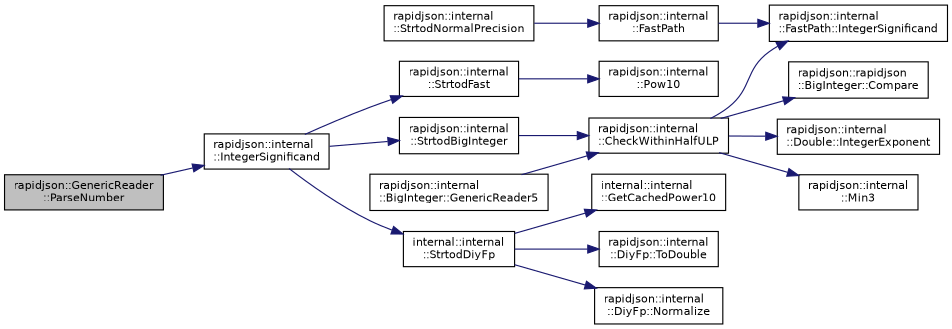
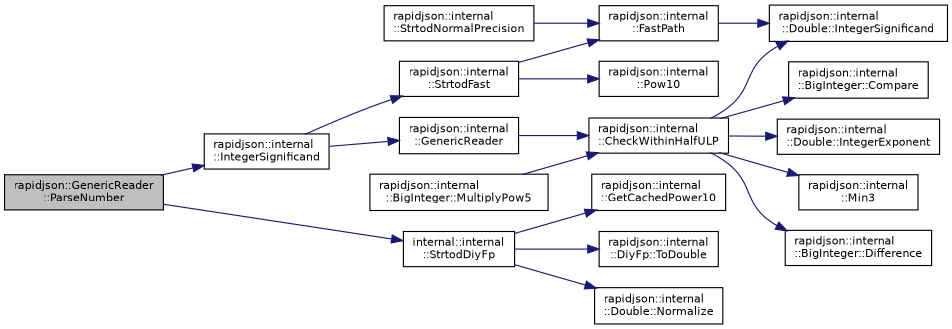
(858, 23) -> (858, 23)
none -> (553, 53)
(858, 80) -> (858, 80)
(459, 136) -> (459, 136)
(459, 192) -> (459, 192)
(659, 192) -> (659, 192)
(338, 203) -> (278, 222)
none -> (858, 248)
(659, 306) -> (659, 306)
